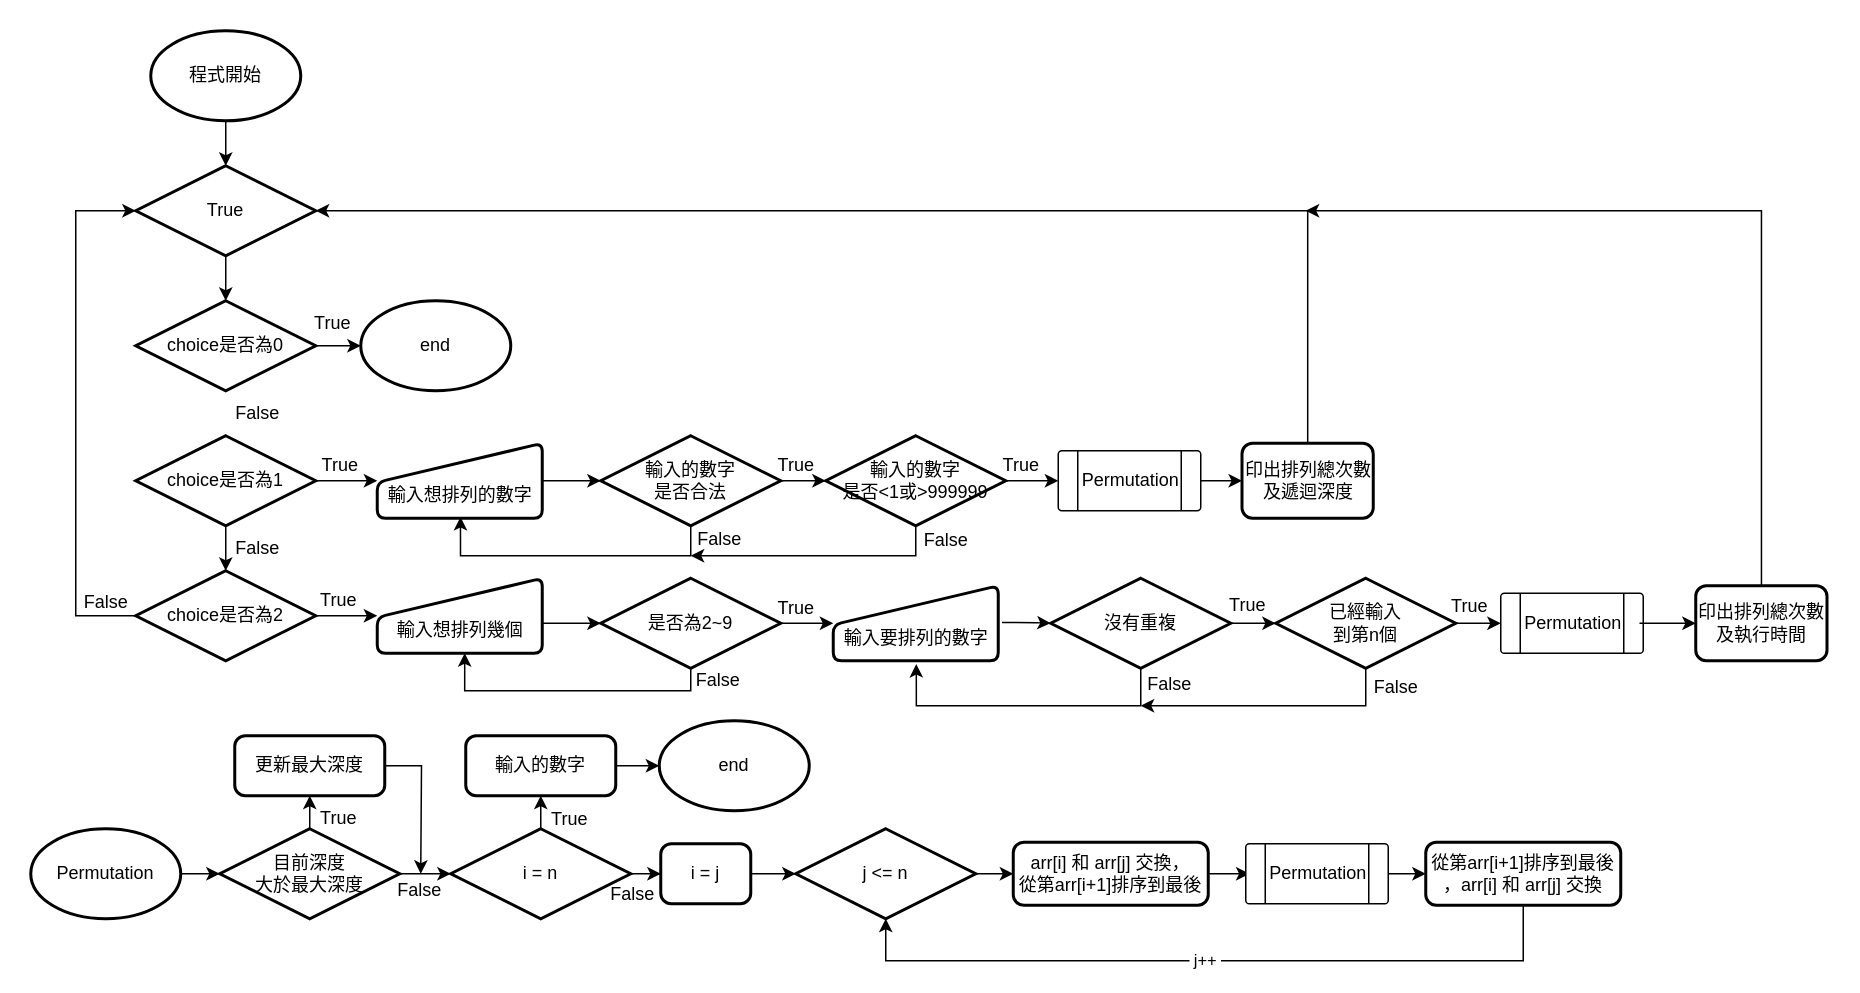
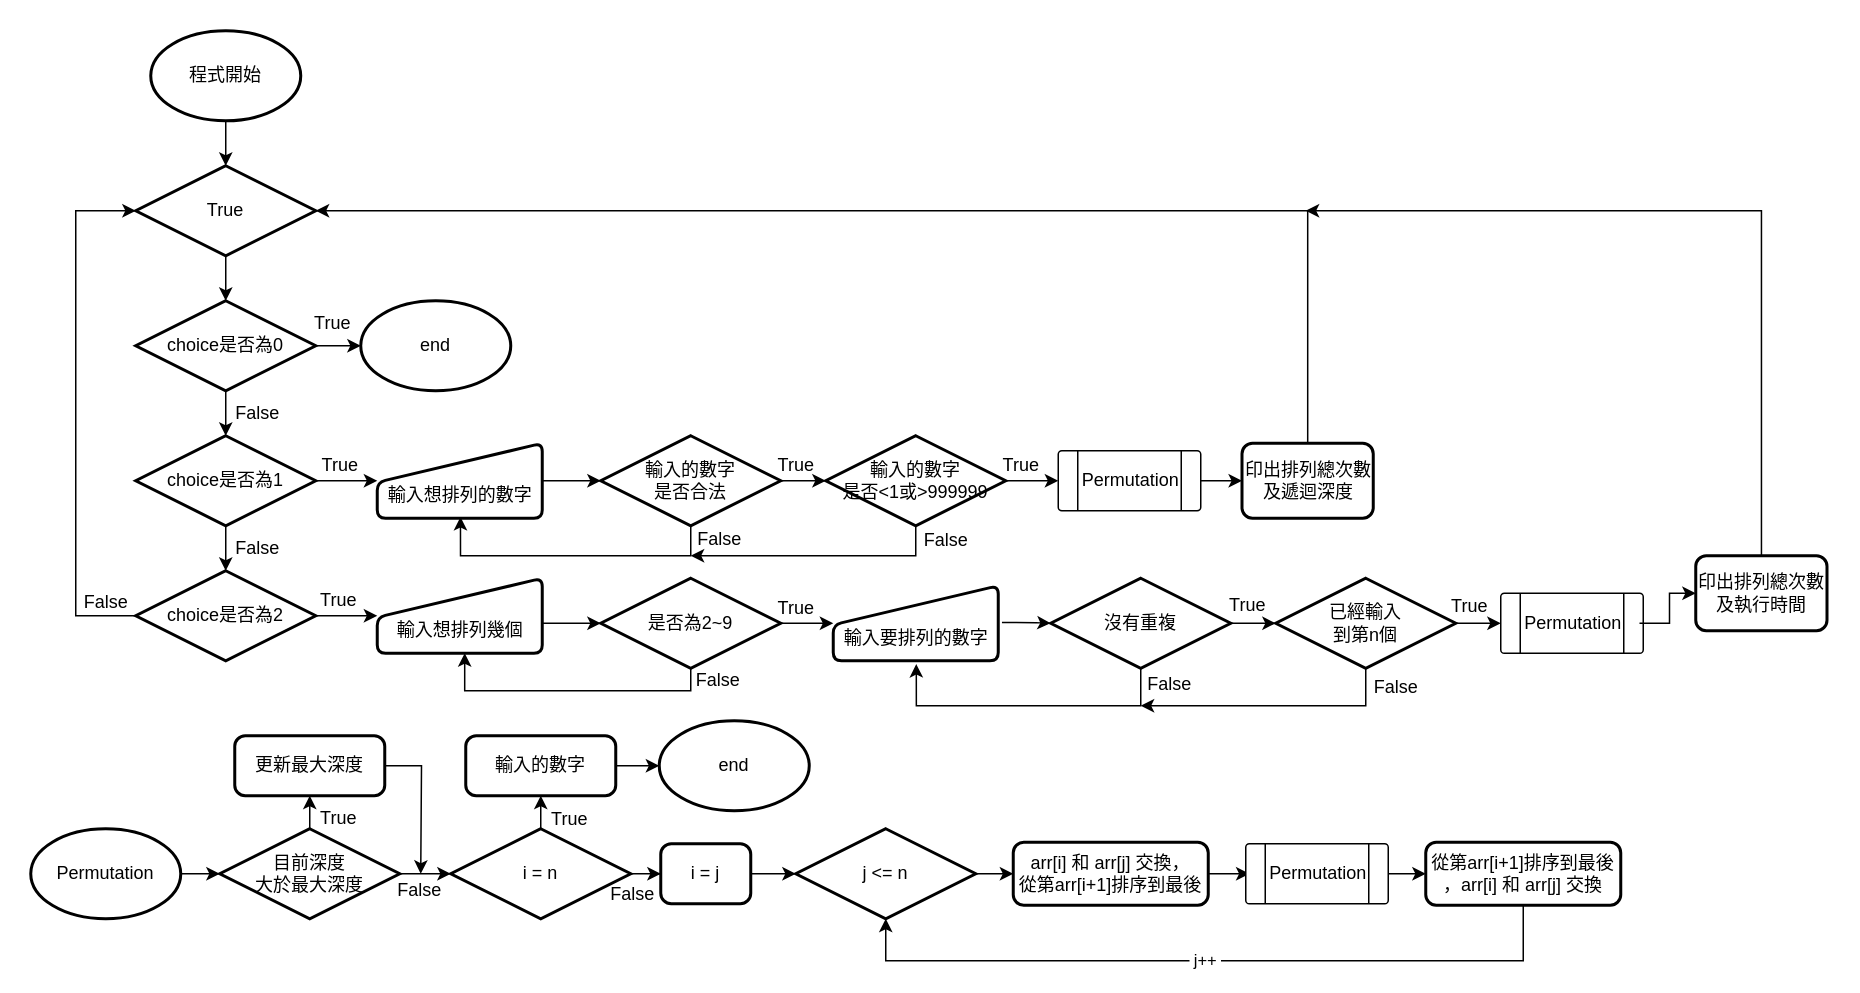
none -> (226, 419)
(1761, 623) -> (1761, 593)
